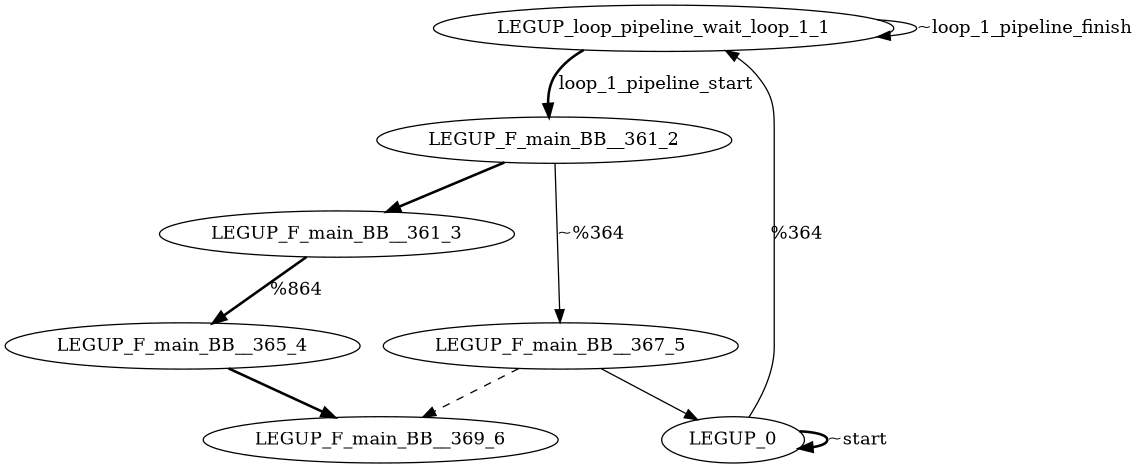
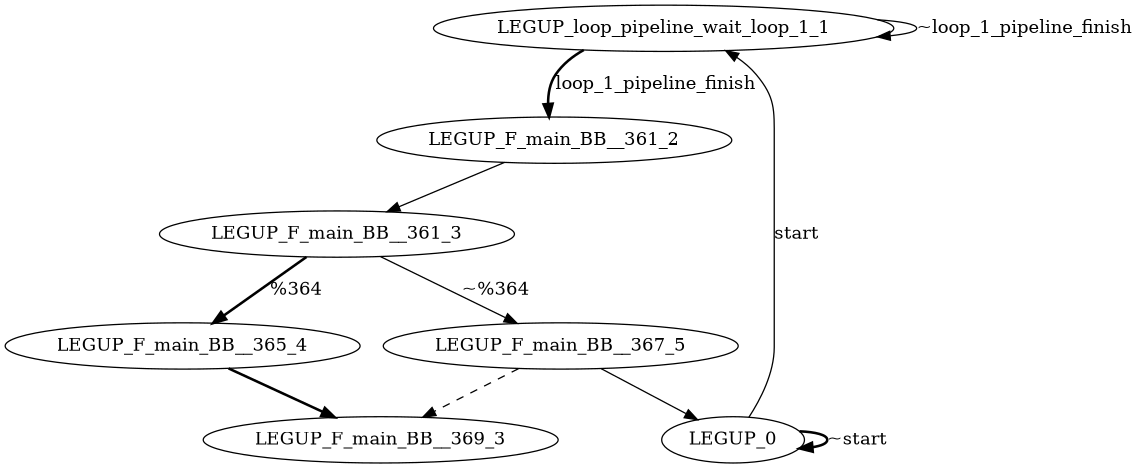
(656, 84) -> (656, 84)
(452, 185) -> (452, 185)
(797, 234) -> (797, 234)
(557, 237) -> (443, 287)
(296, 290) -> (296, 290)
(381, 440) -> (381, 440)
